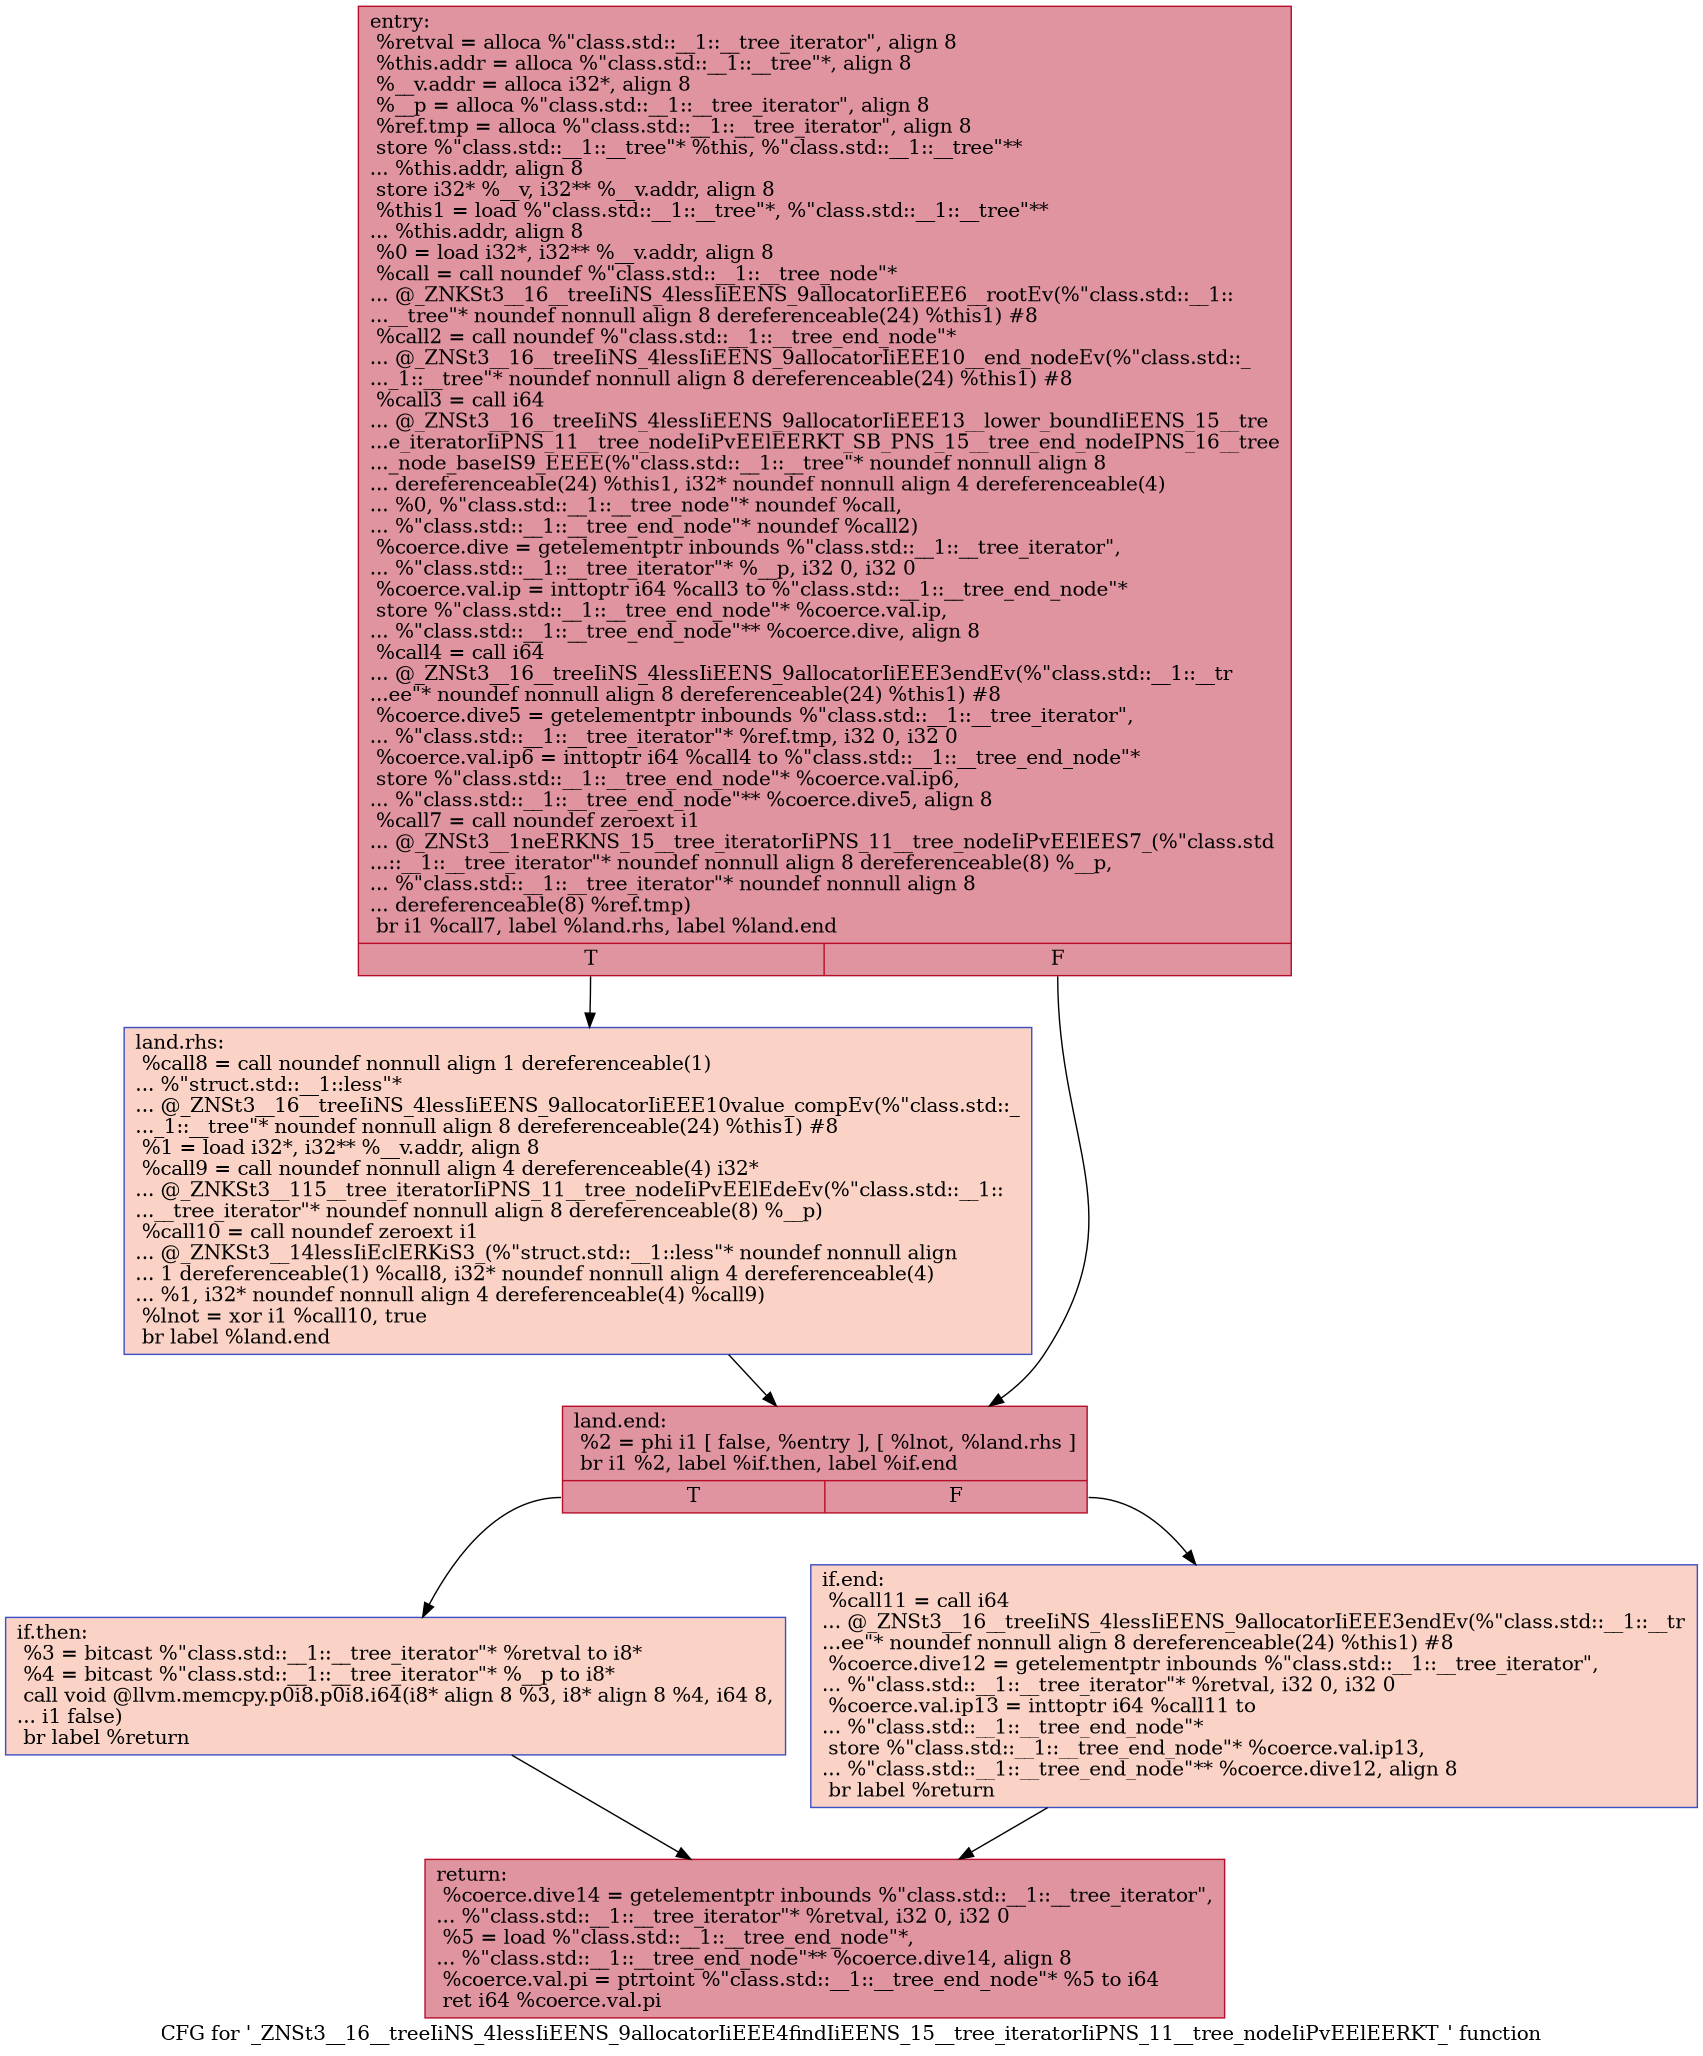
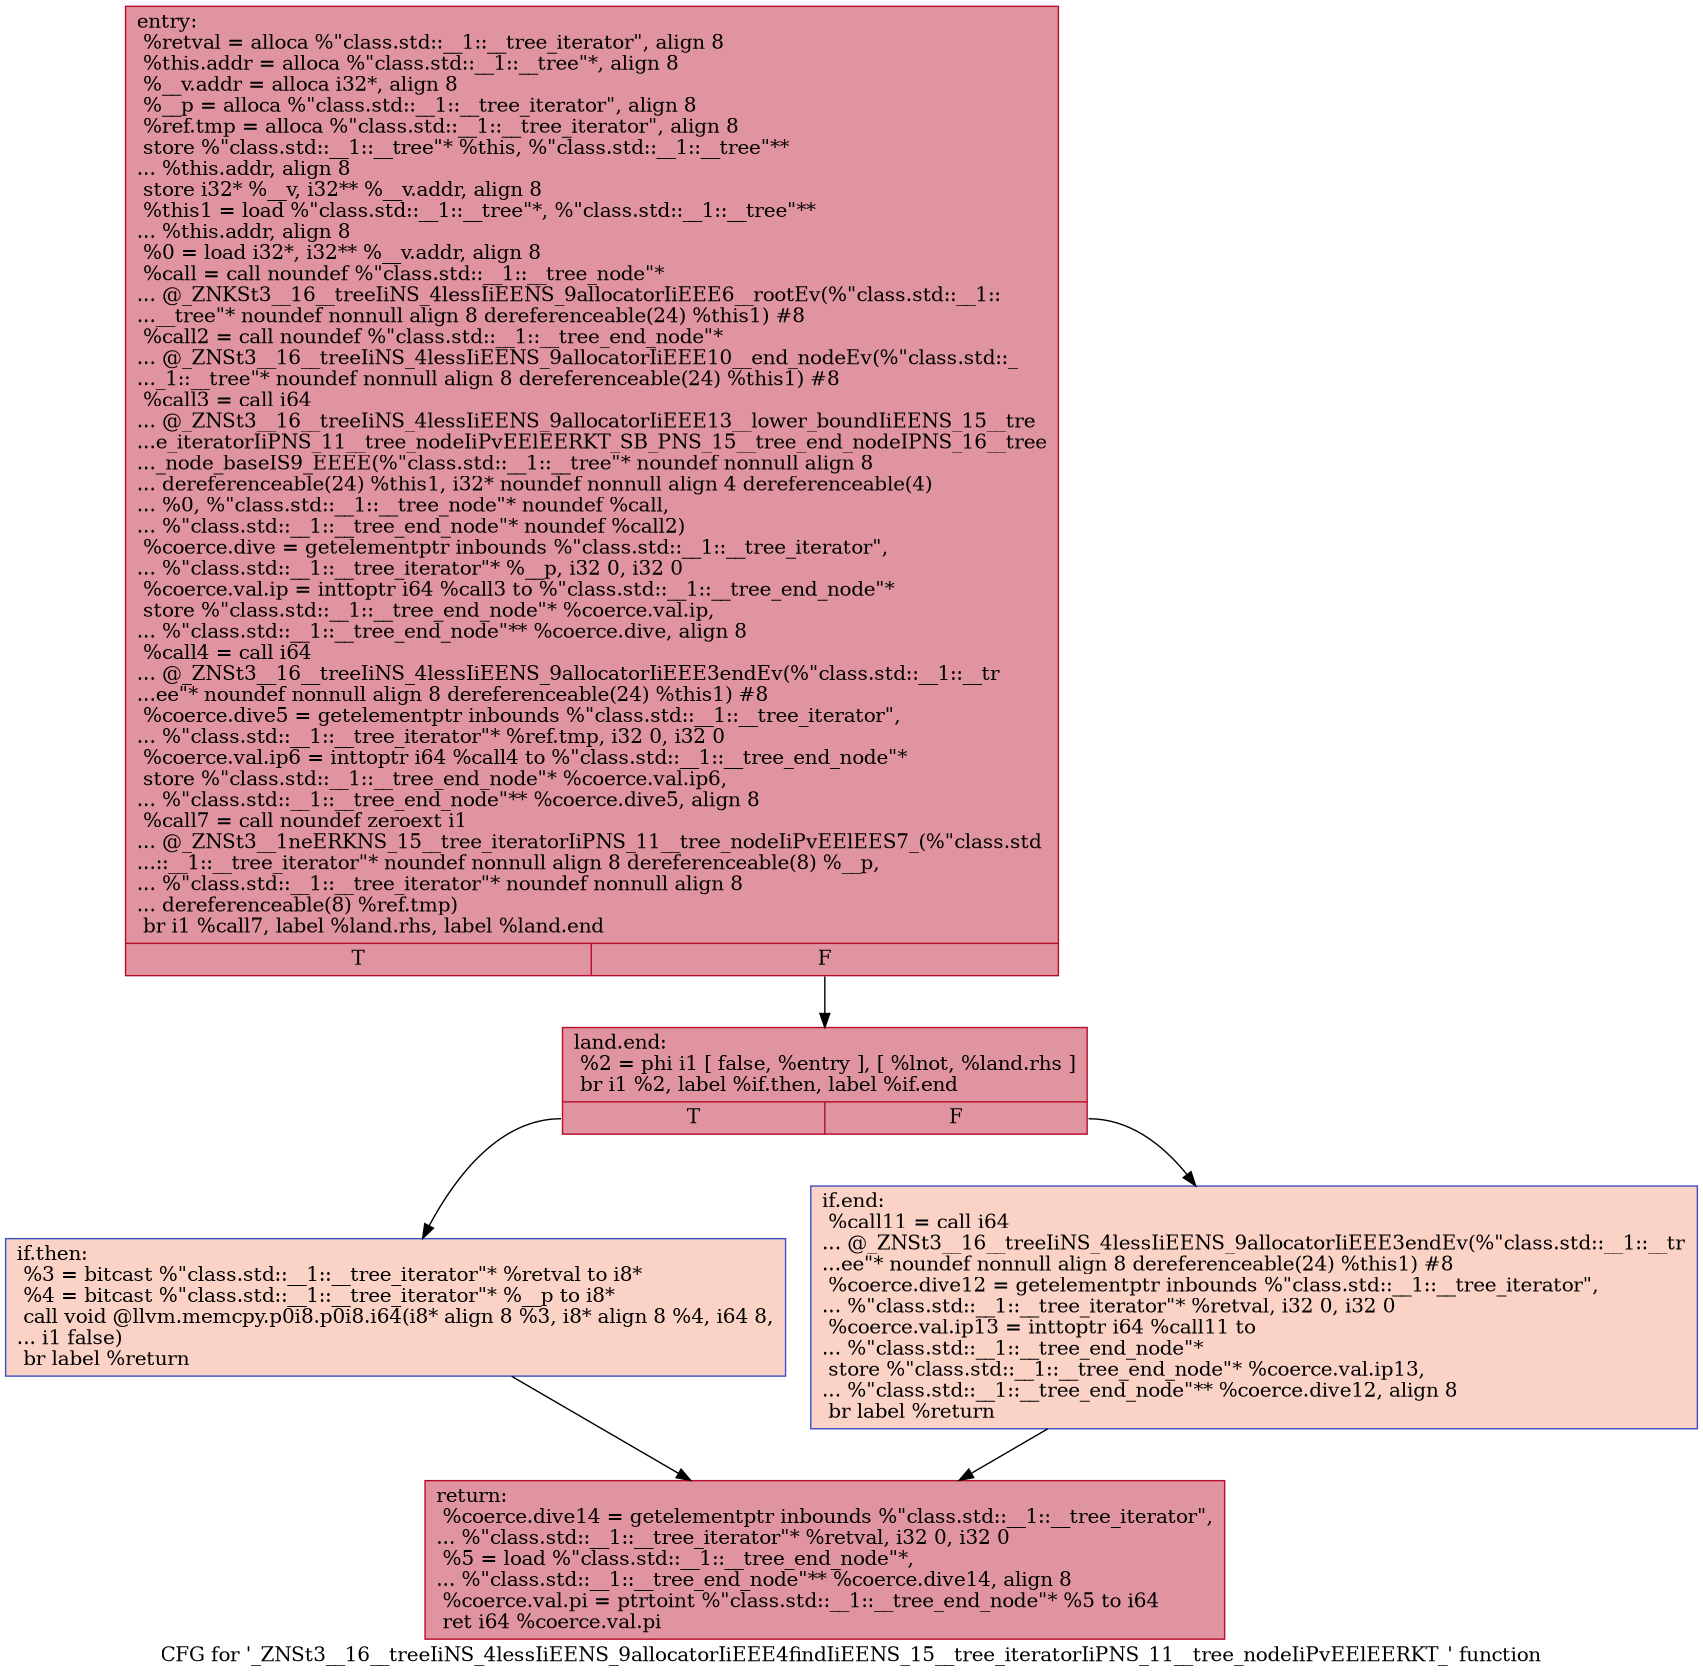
(578, 1191) -> none
